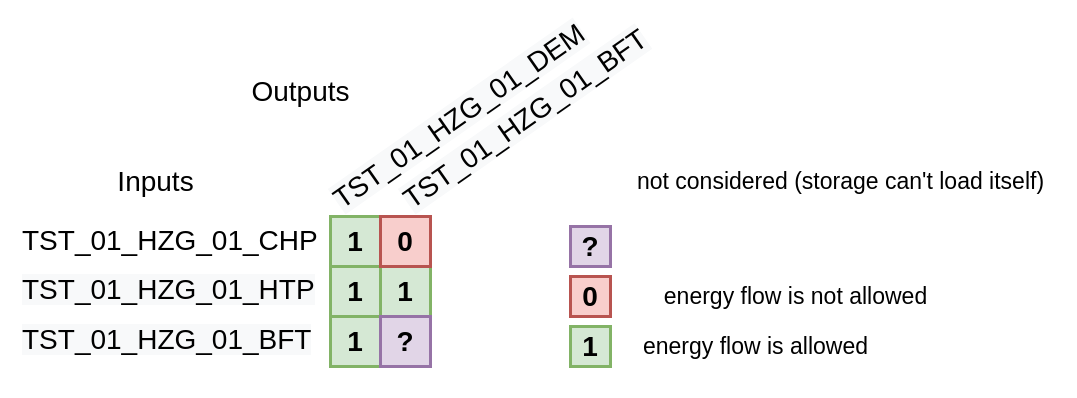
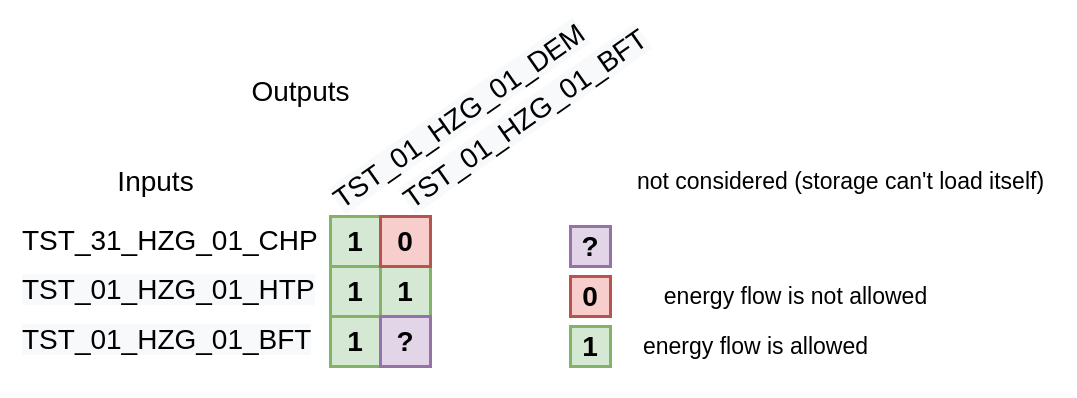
(156, 241) -> (156, 241)
